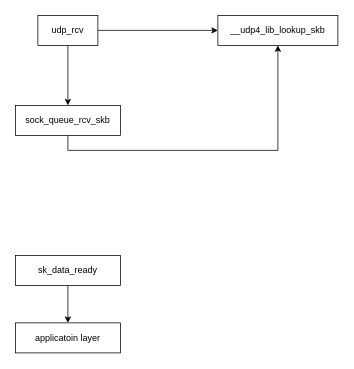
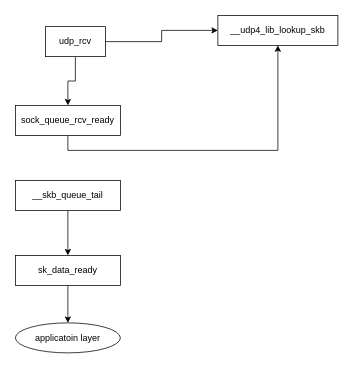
(68, 30) -> (75, 42)
(68, 120) -> (68, 120)
none -> (68, 195)
none -> (68, 249)
(68, 338) -> (68, 338)
